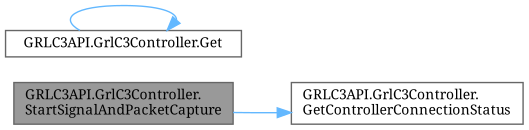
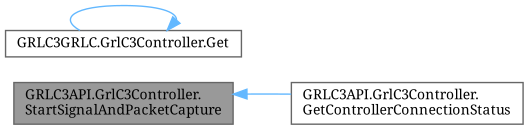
(123, 44) -> (123, 44)
(255, 113) -> (269, 94)
